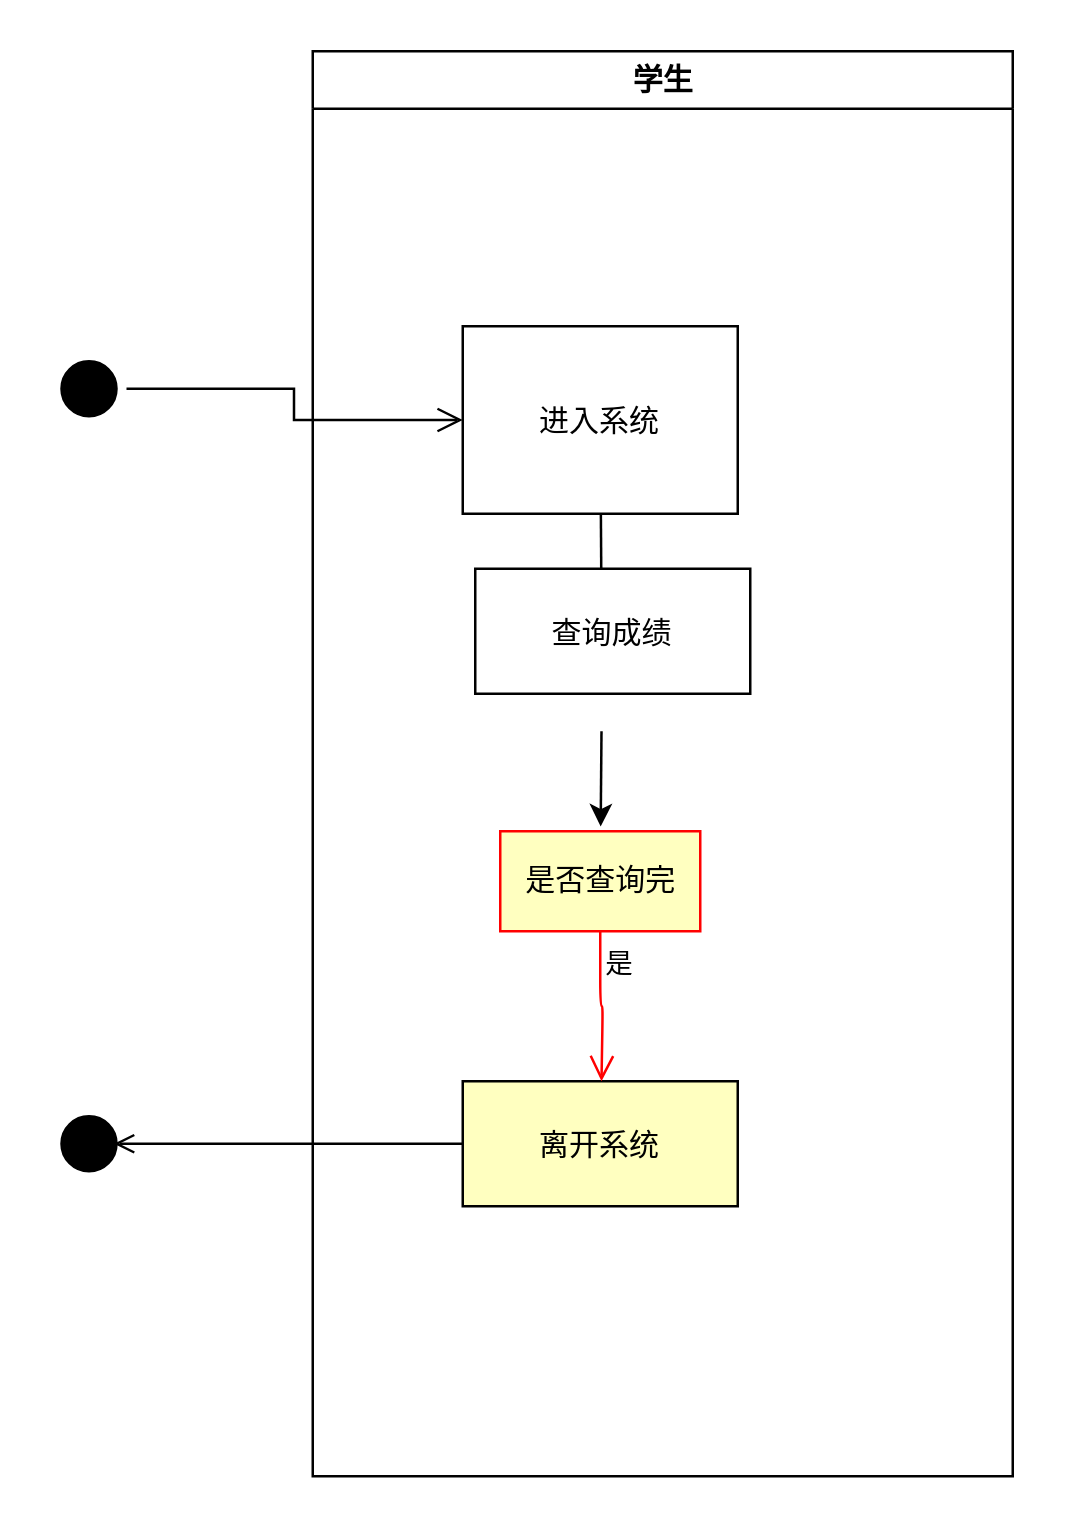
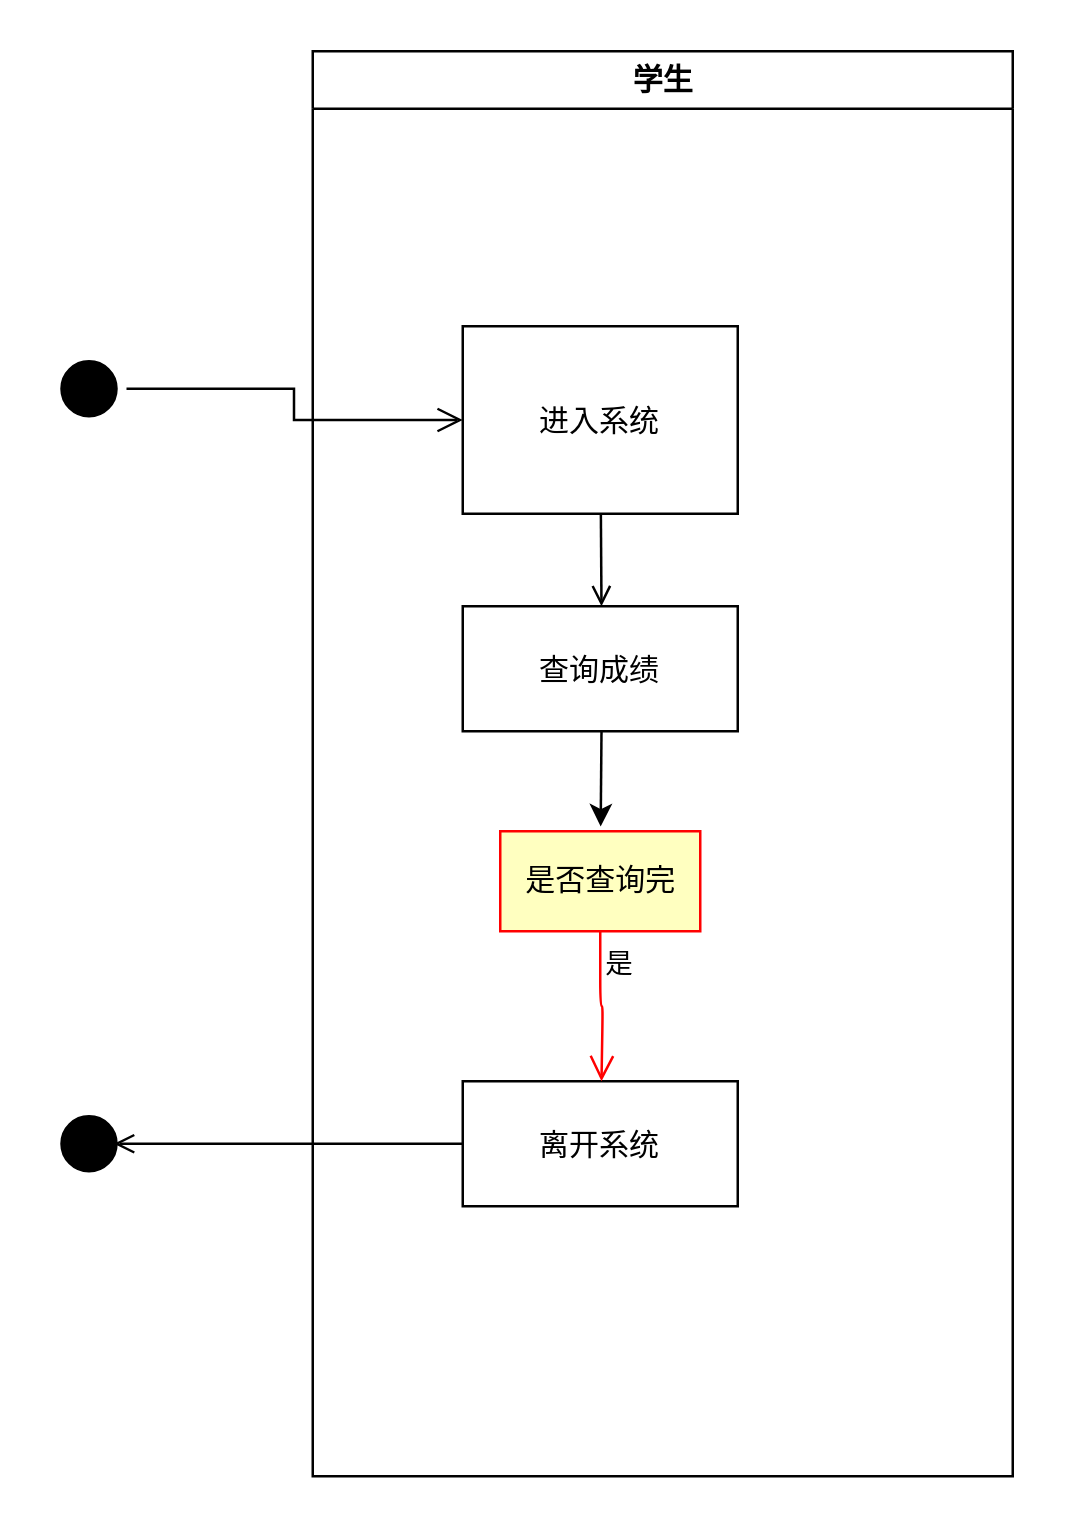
(613, 631) -> (600, 669)
(600, 1144) -> (600, 1144)
